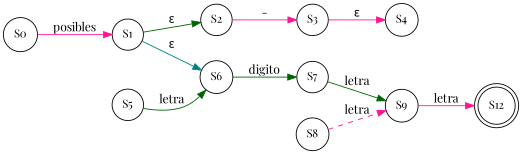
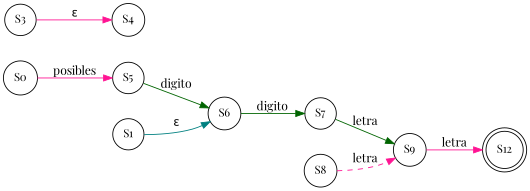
(216, 20) -> none
(70, 35) -> (70, 78)
(172, 100) -> (176, 84)
